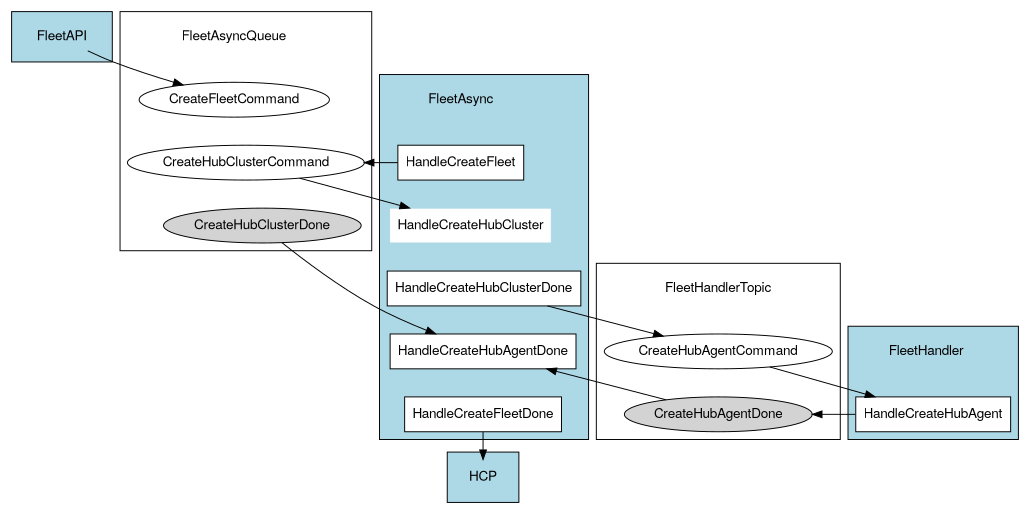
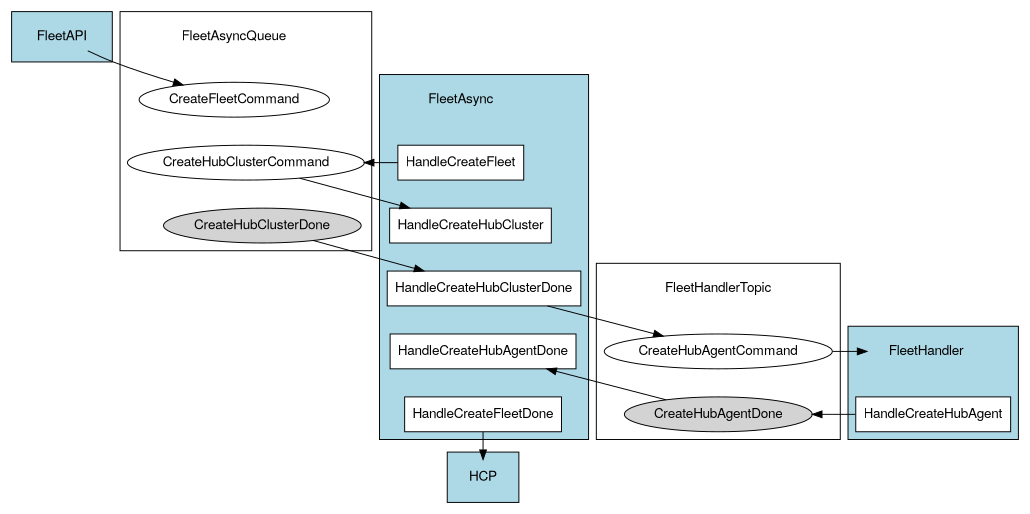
(470, 226) -> (470, 226)
(351, 292) -> (387, 261)
(818, 381) -> (845, 351)
